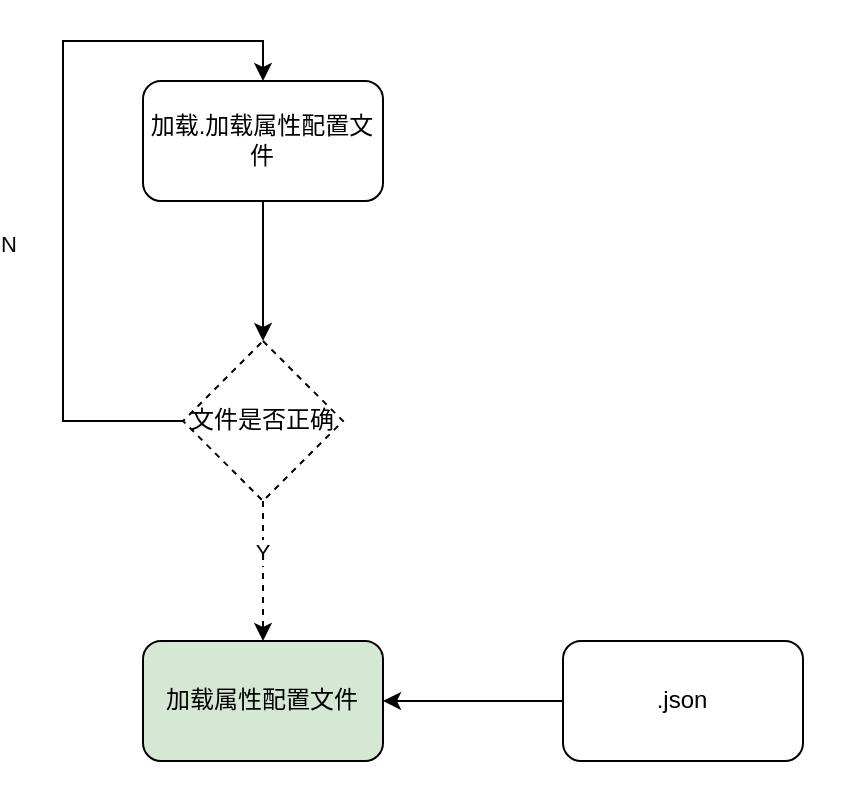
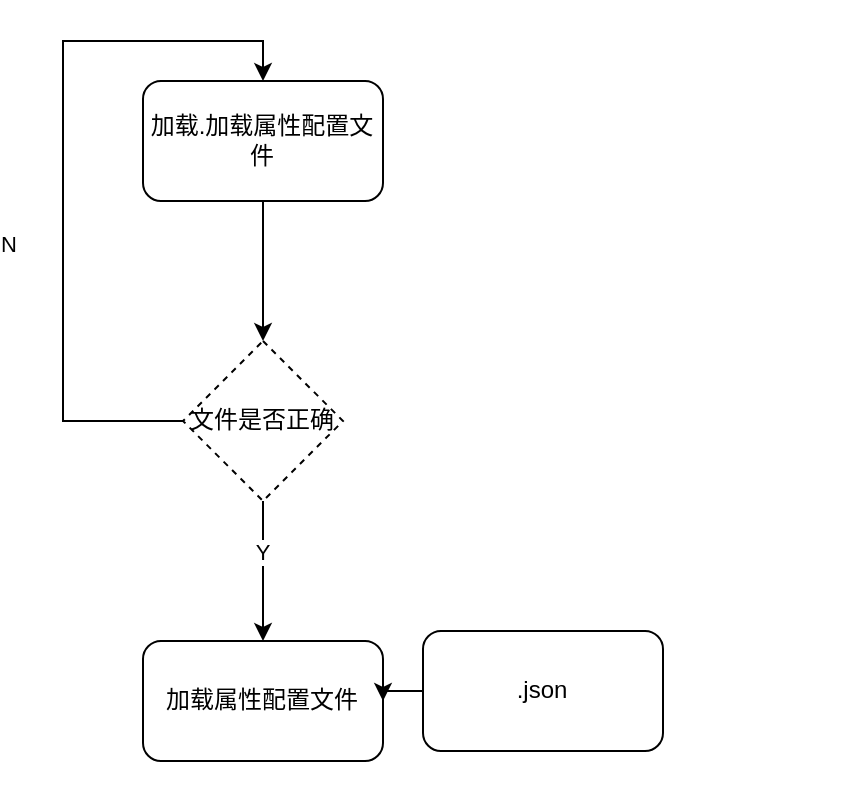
(263, 593) -> (263, 593)
(263, 701) -> (263, 701)
(683, 701) -> (543, 691)
